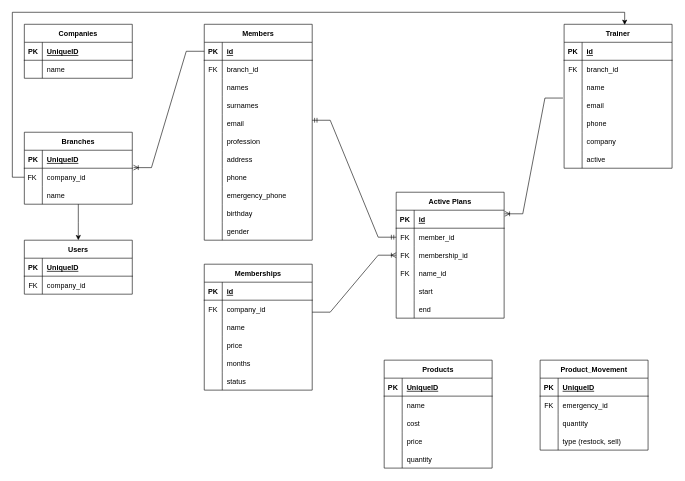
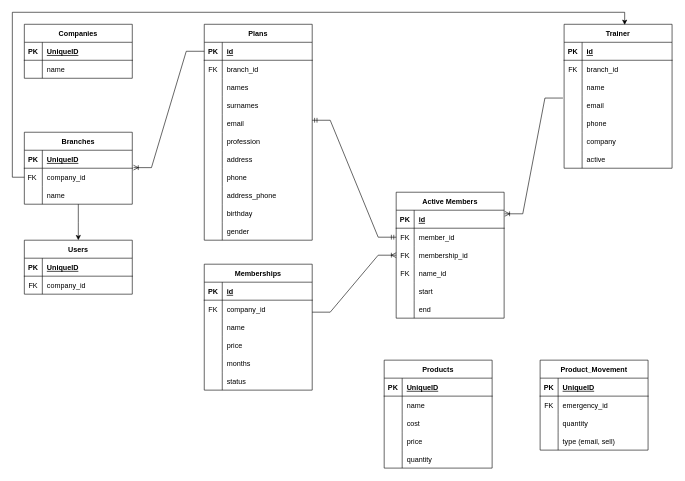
(258, 34) -> (258, 34)
(257, 196) -> (253, 196)
(450, 202) -> (450, 202)
(598, 442) -> (593, 442)
